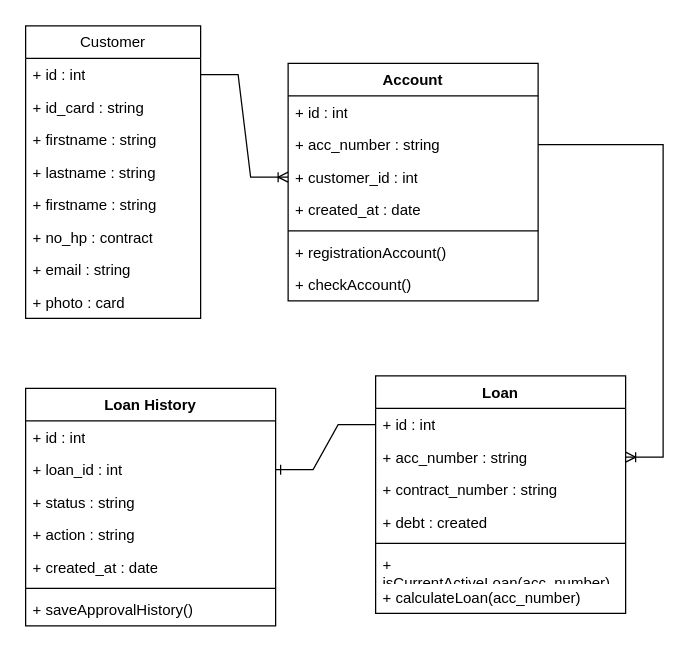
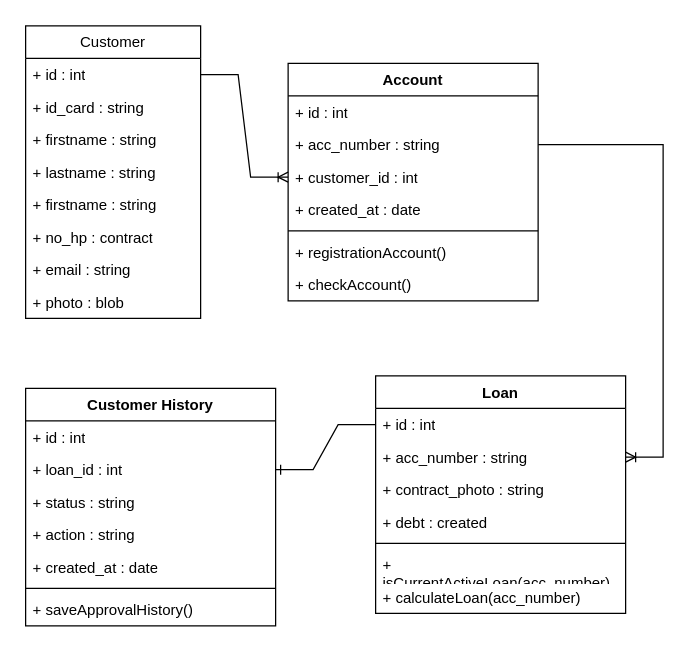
(84, 303) -> (82, 303)
(151, 406) -> (151, 406)
(483, 491) -> (478, 491)
